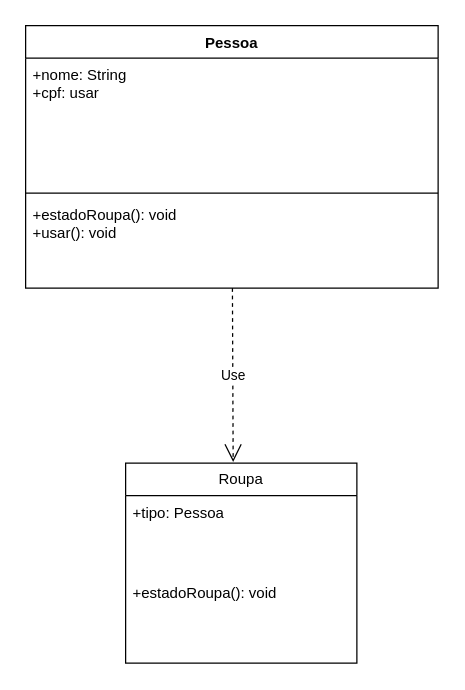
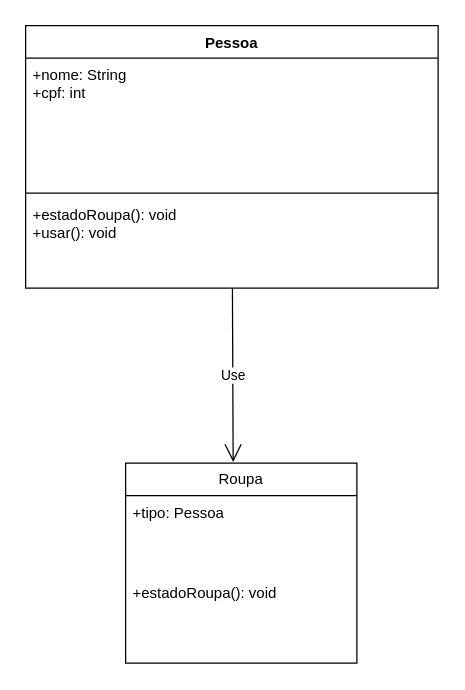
(82, 85) -> (82, 85)
(233, 420) -> (233, 420)
